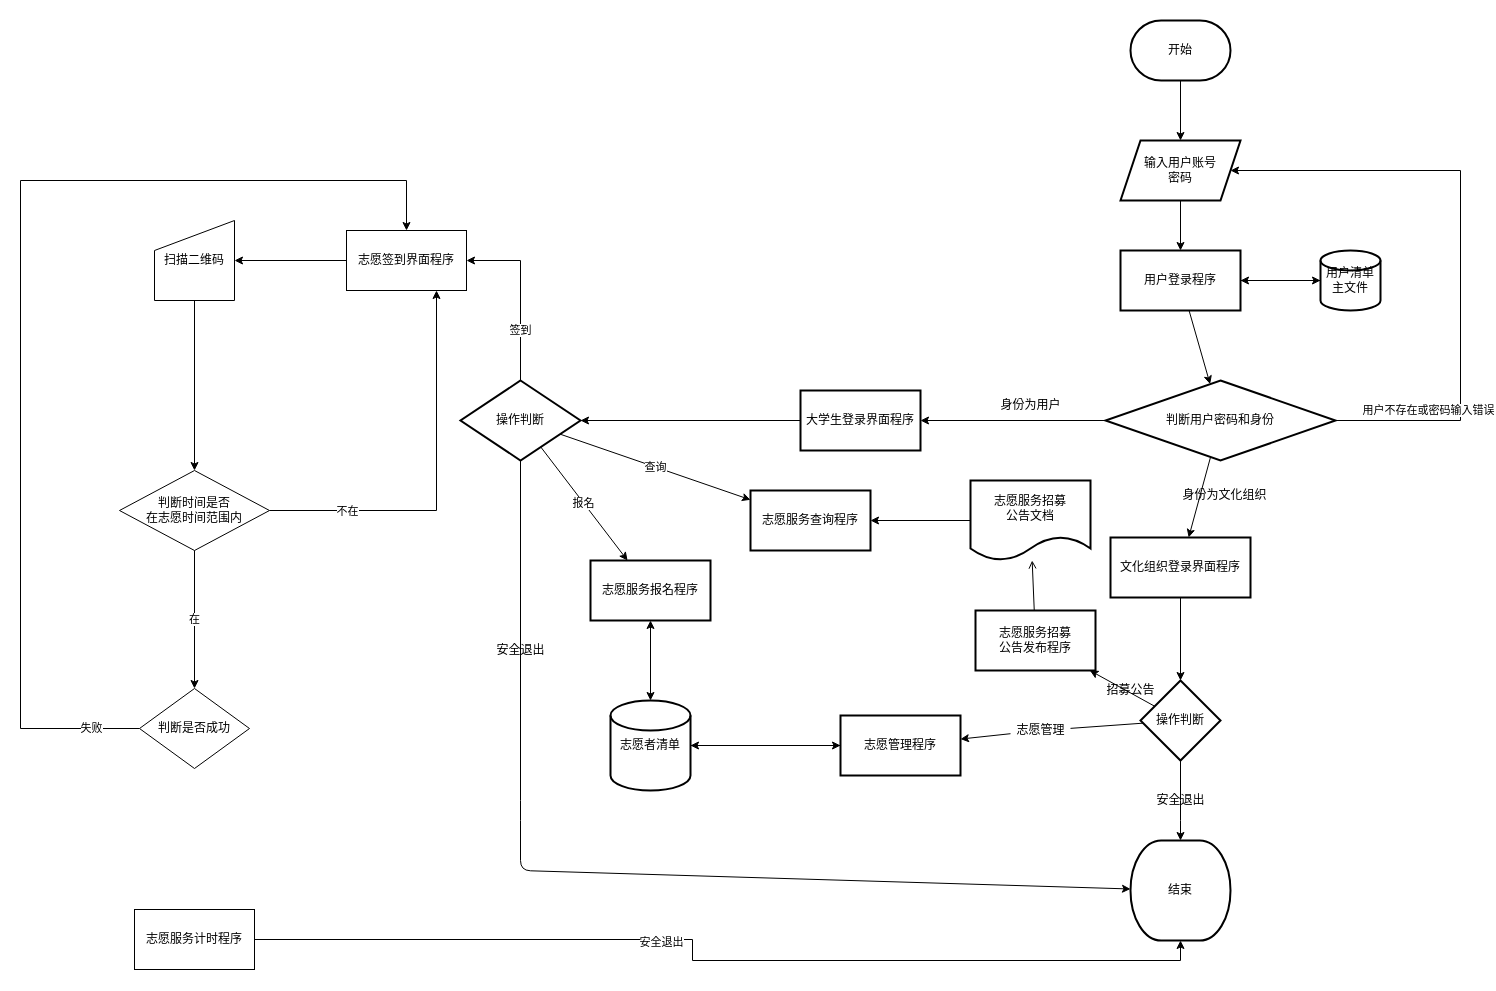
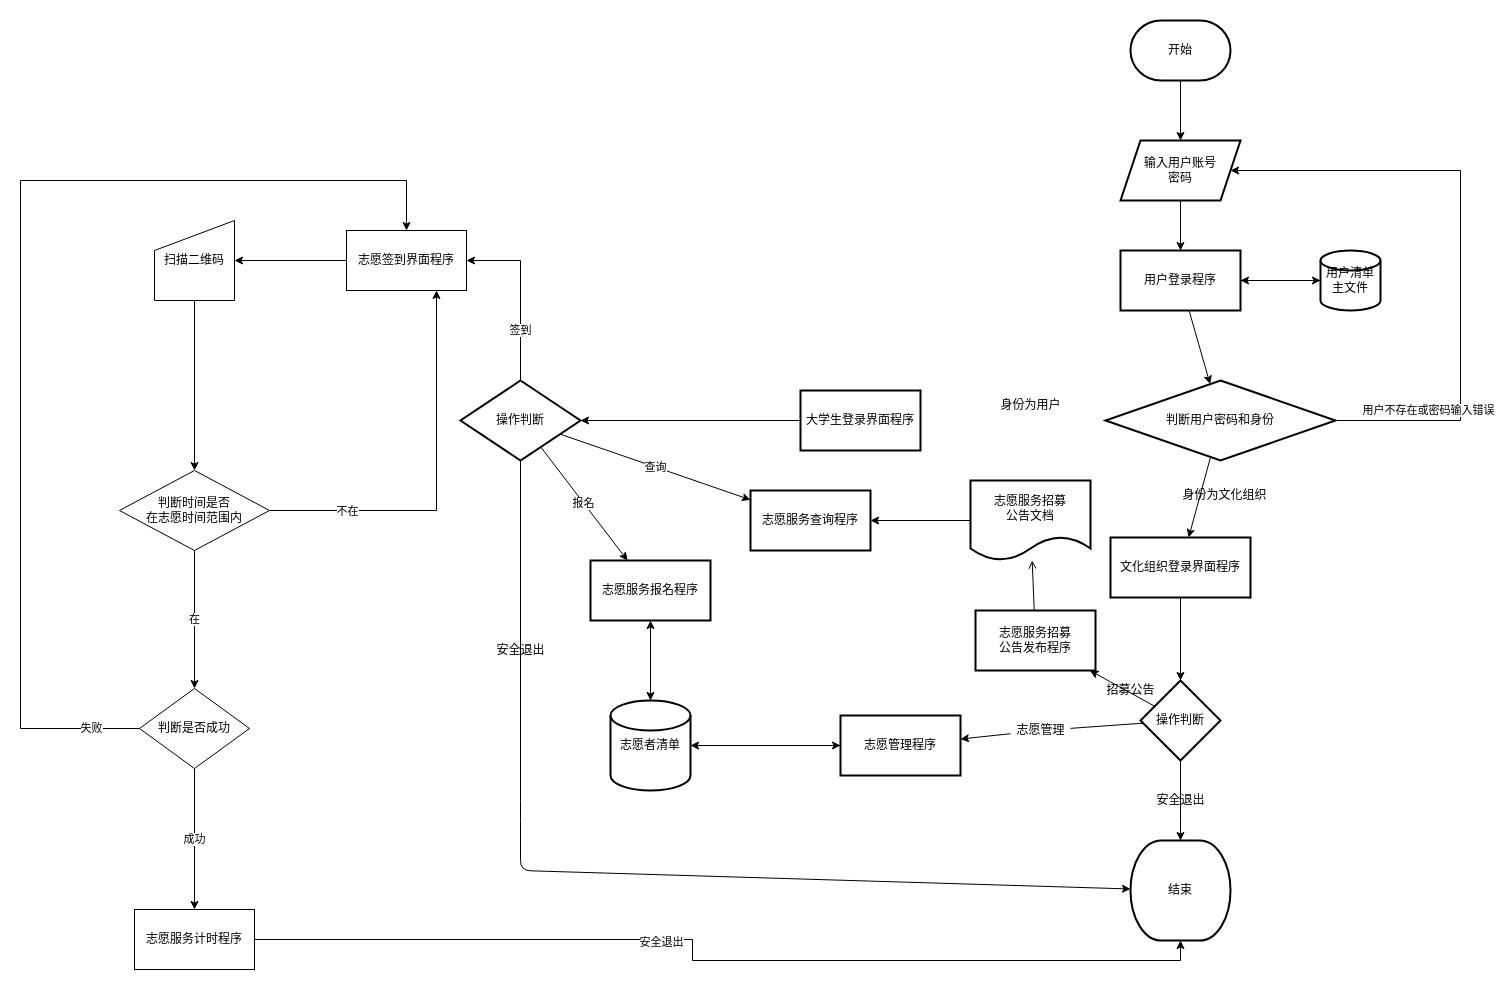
(1016, 421) -> none
none -> (195, 836)
